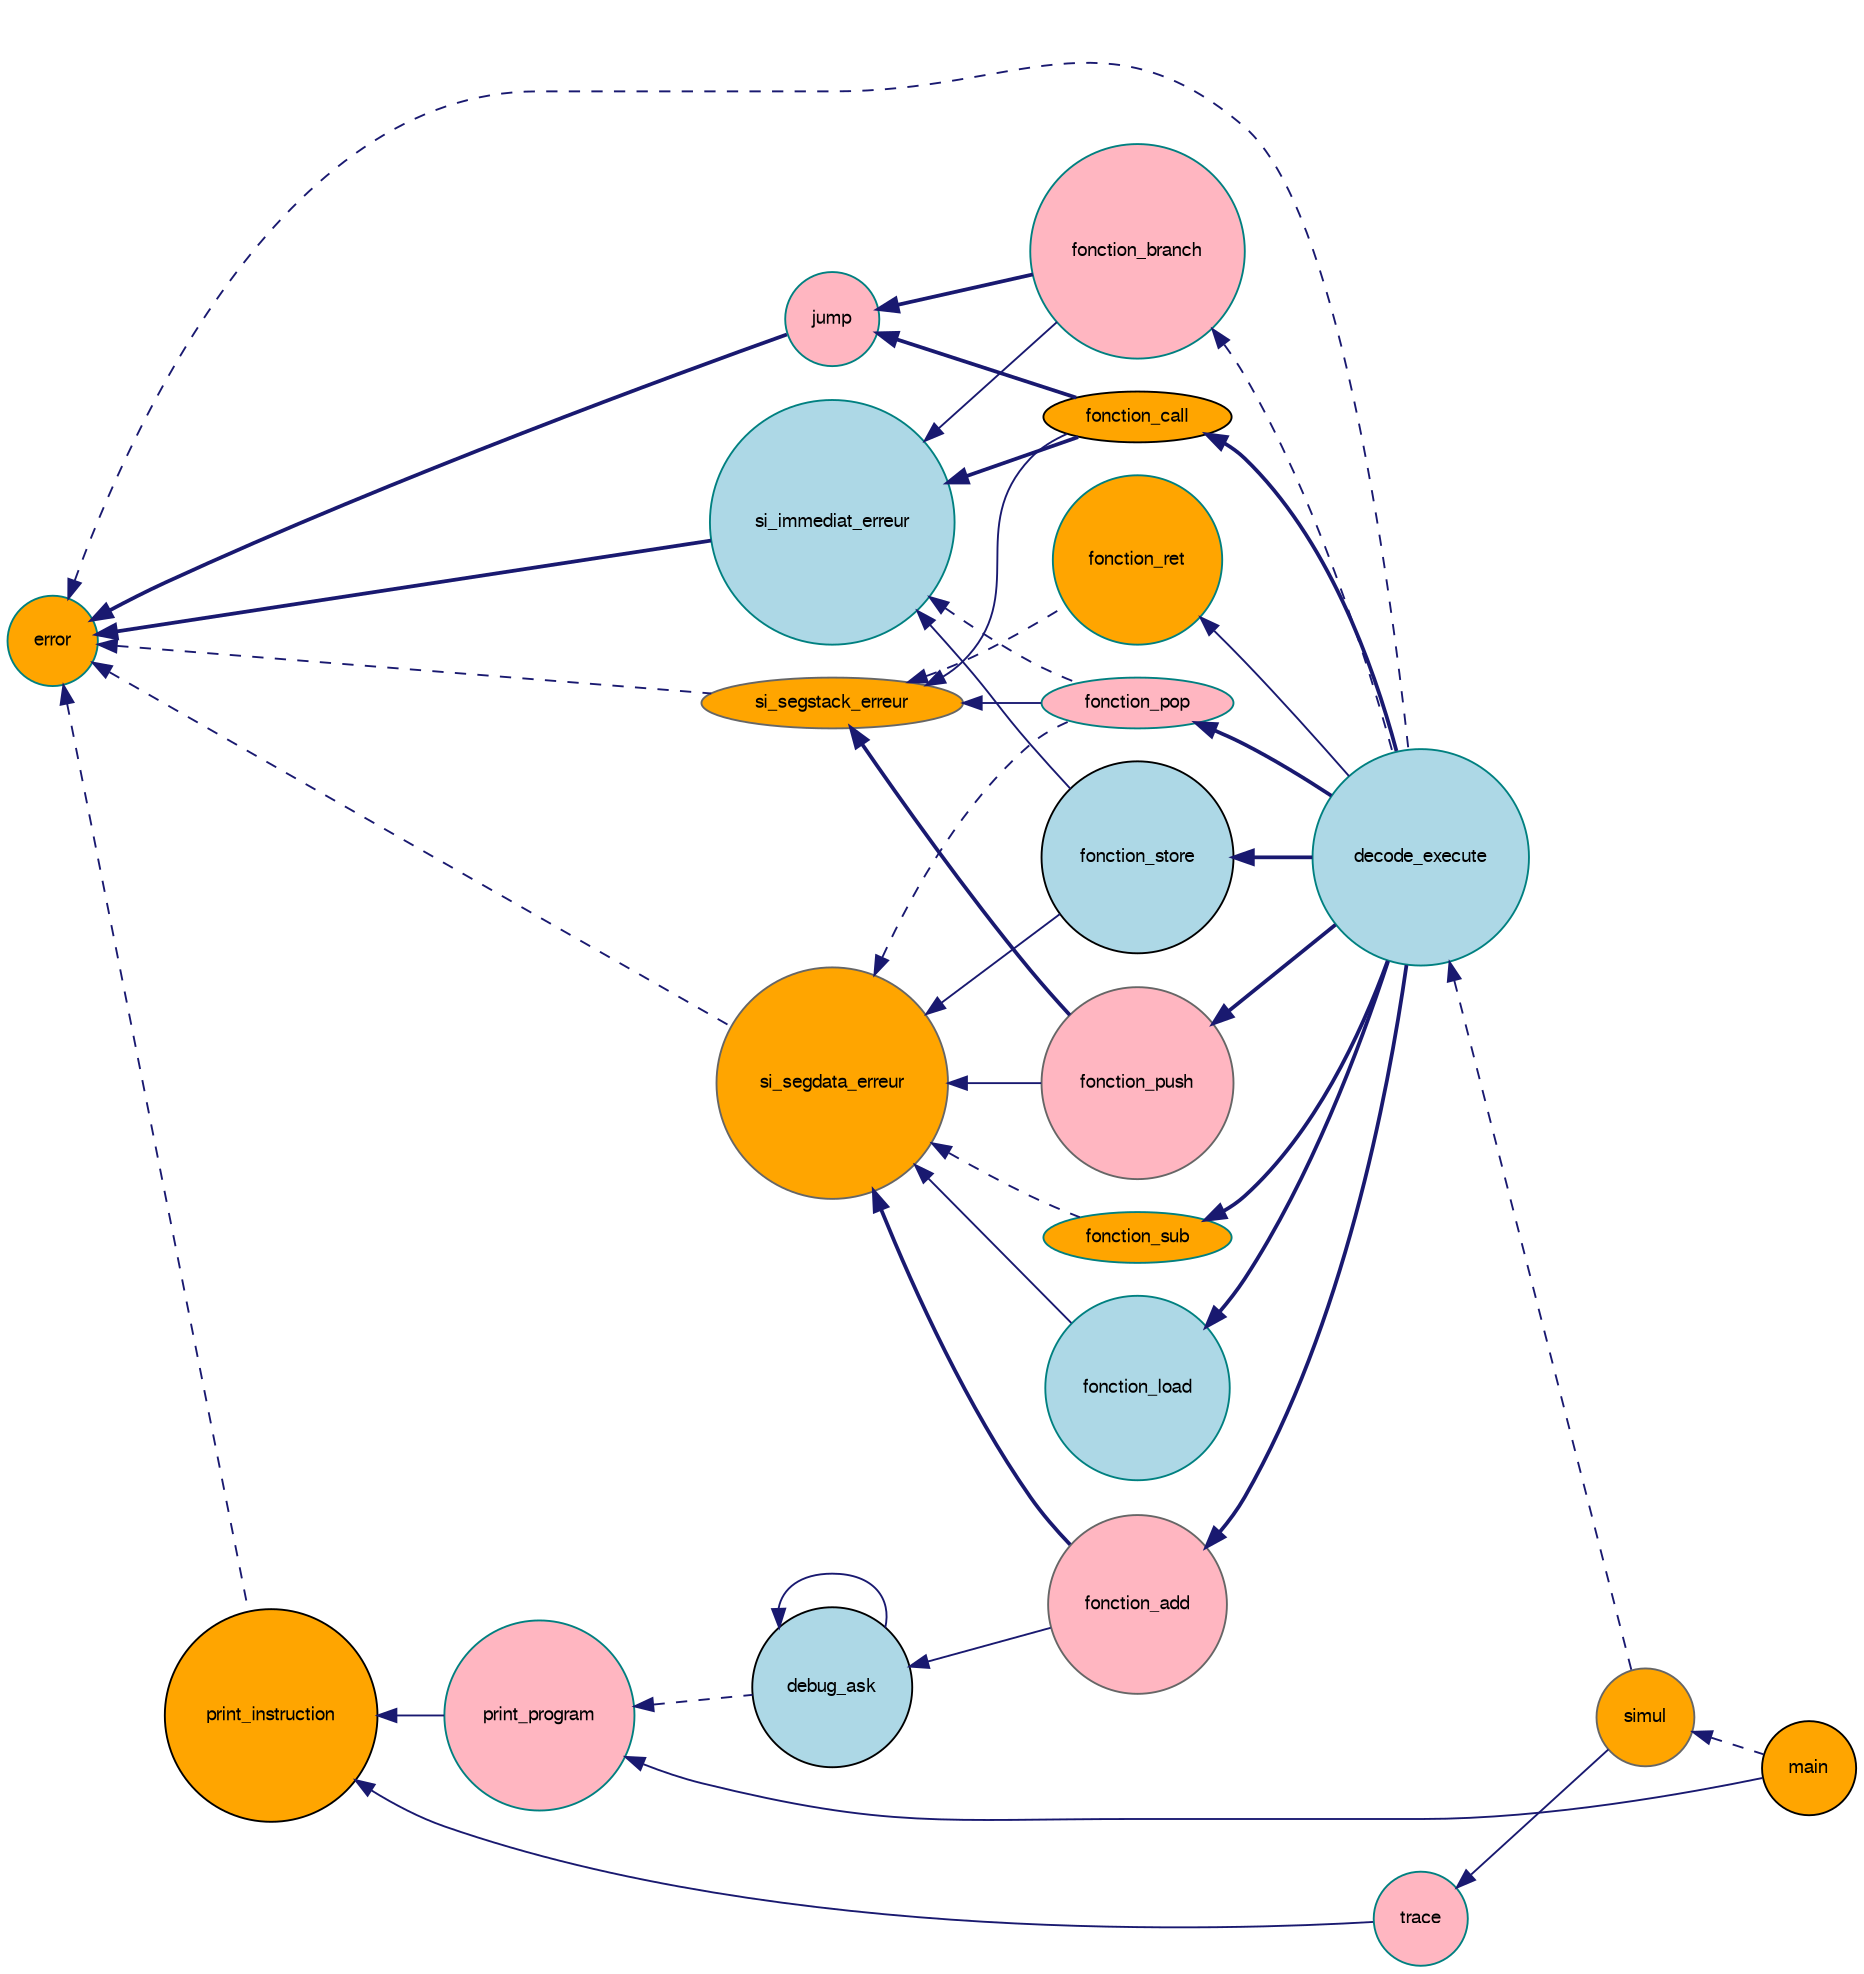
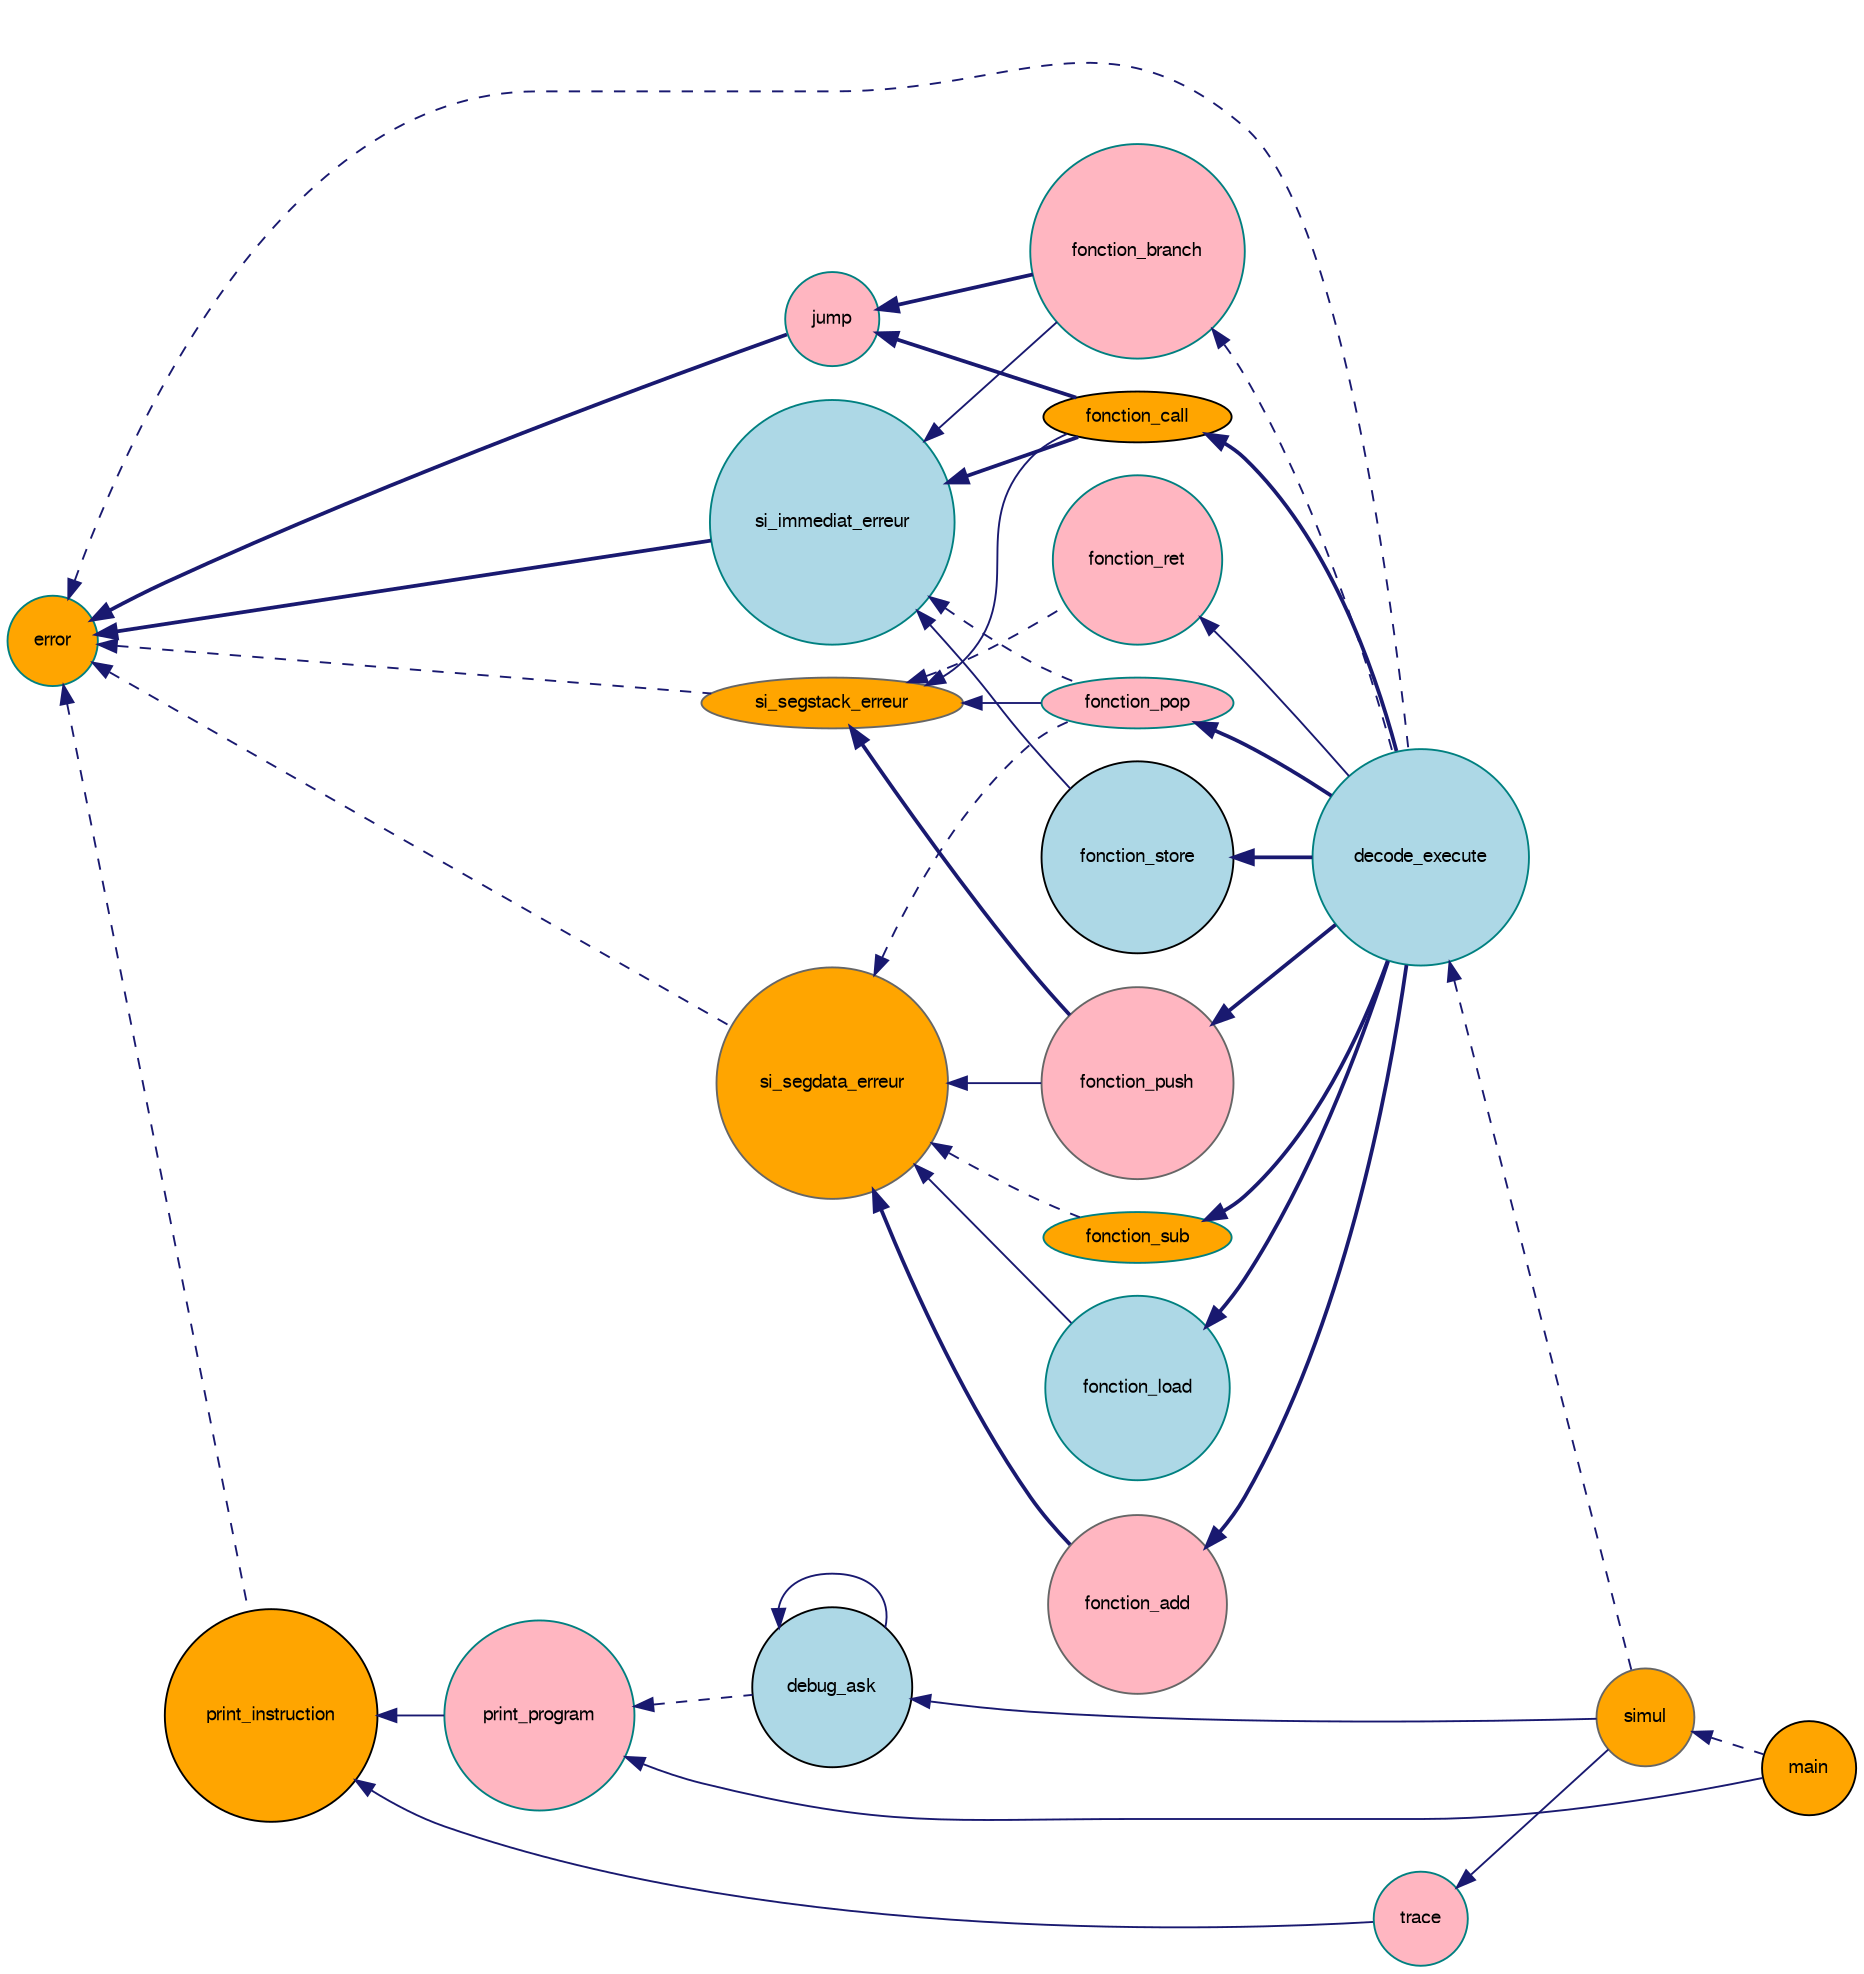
(1138, 560) -> (1138, 560)
(1001, 958) -> none
(989, 1645) -> (1263, 1721)
